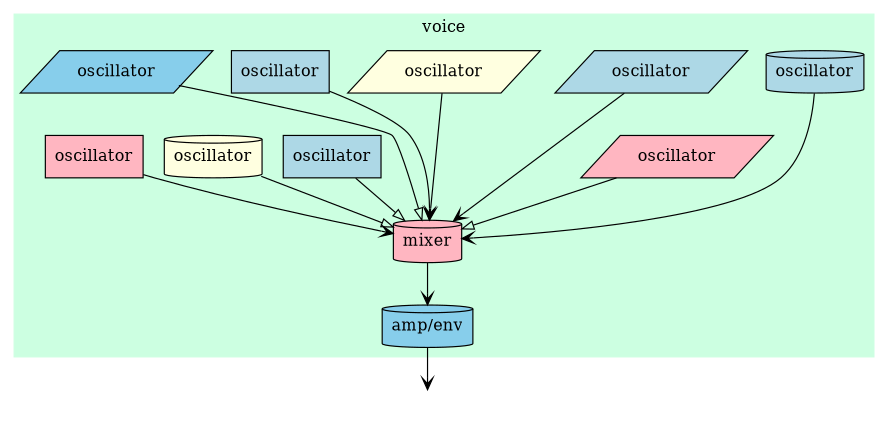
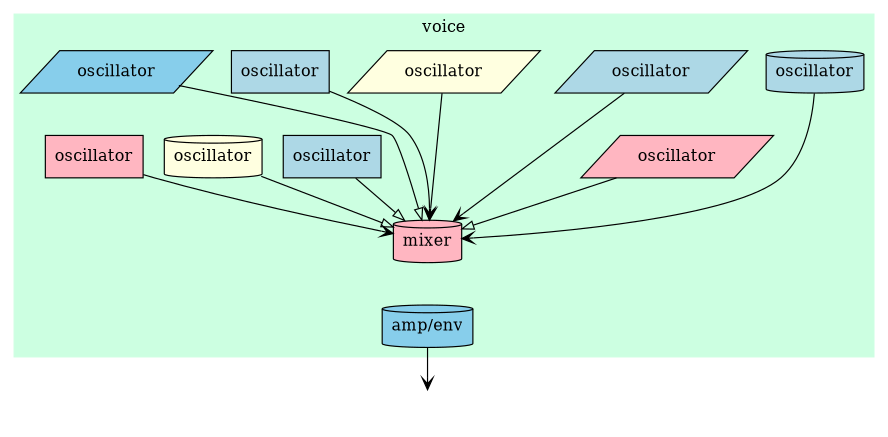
(428, 278) -> none
